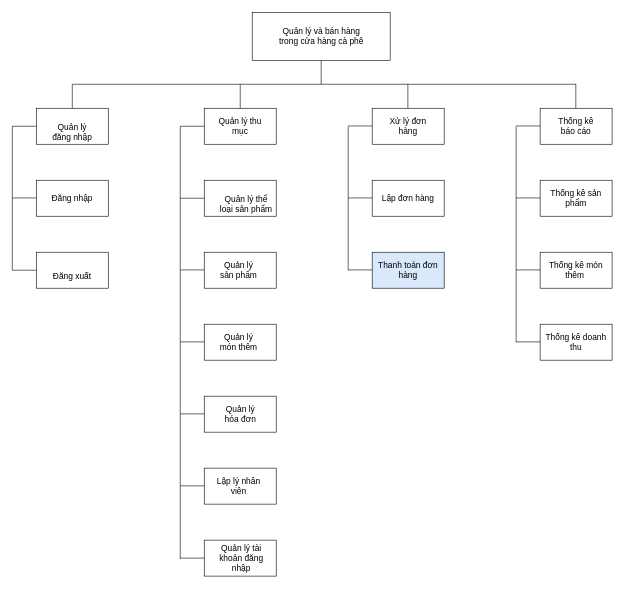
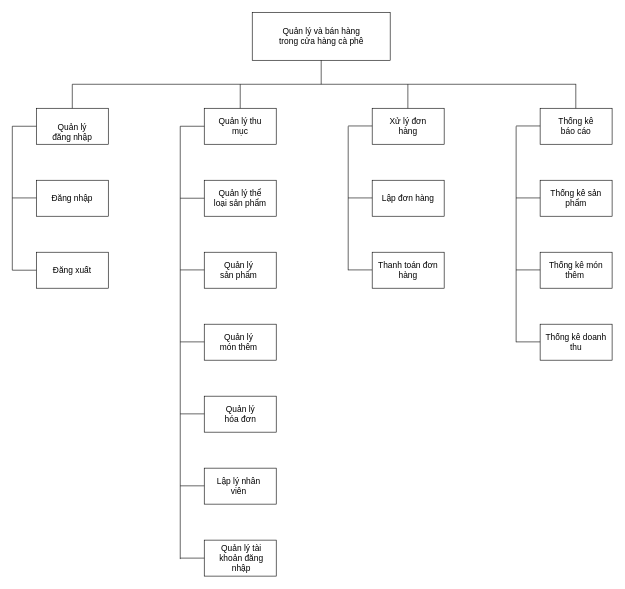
(246, 204) -> (240, 198)
(408, 270) -> (408, 270)
(72, 276) -> (72, 270)
